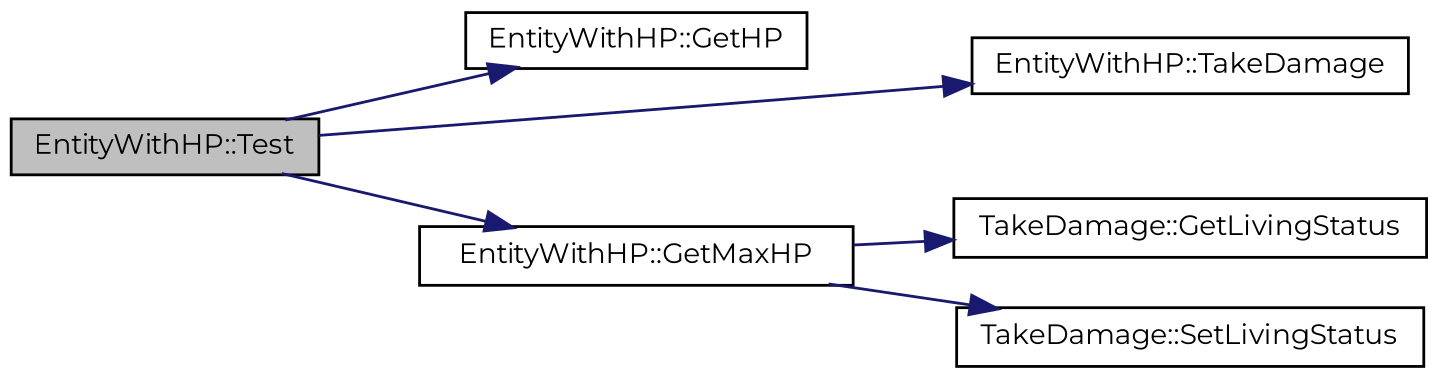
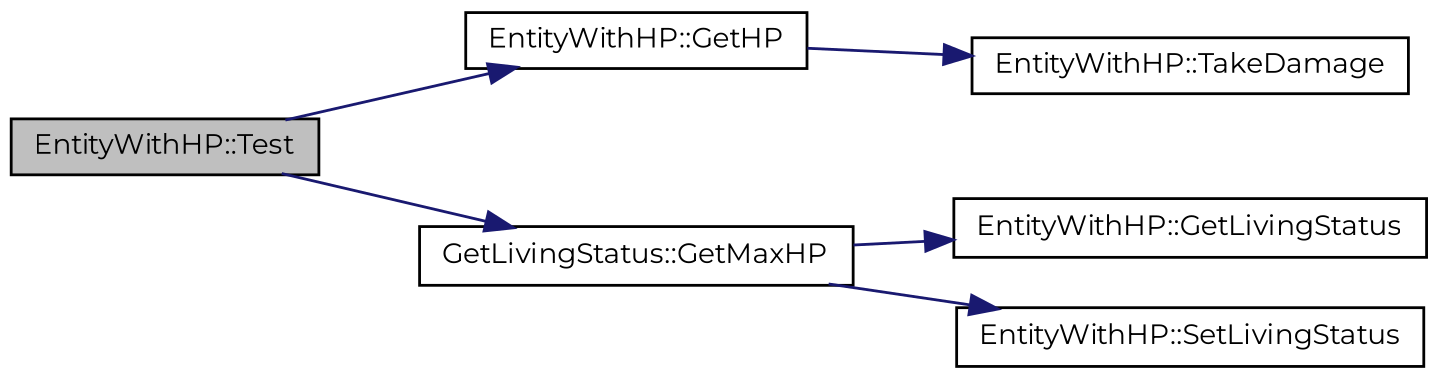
(631, 111) -> (875, 51)
(1190, 228) -> (1190, 228)
(636, 256) -> (636, 256)
(1190, 337) -> (1190, 337)
